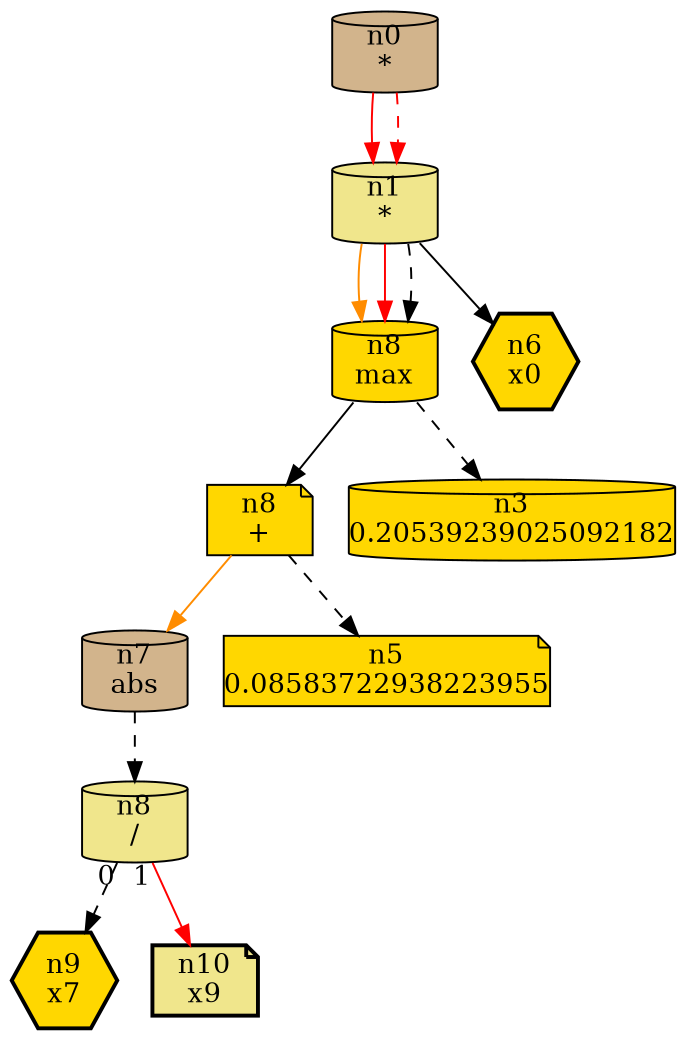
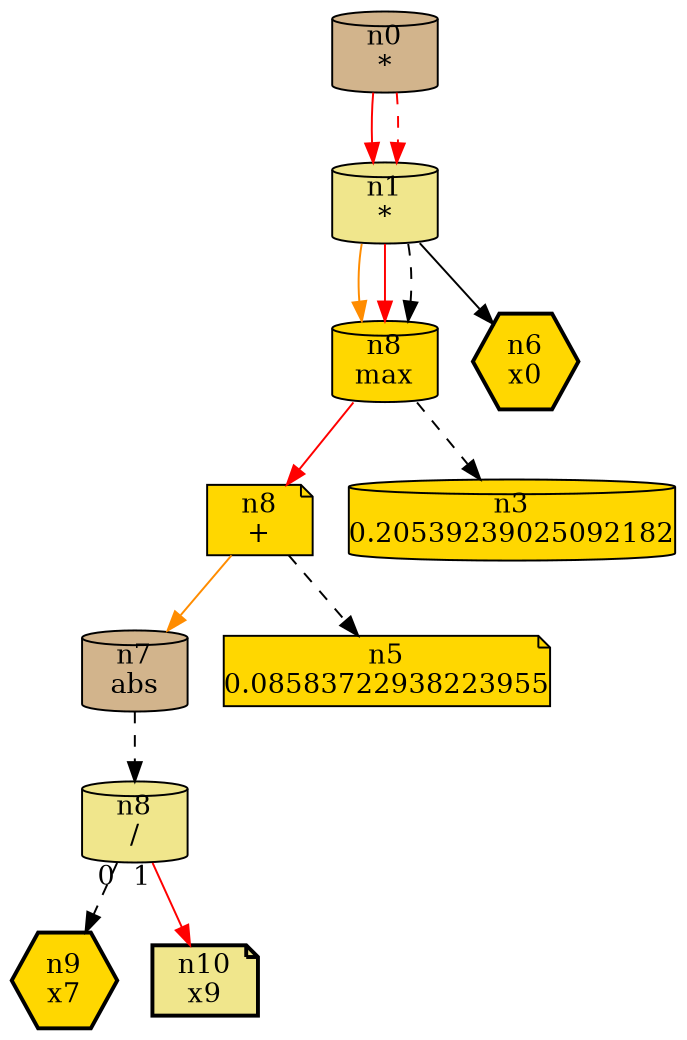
(326, 436) -> (326, 436)
